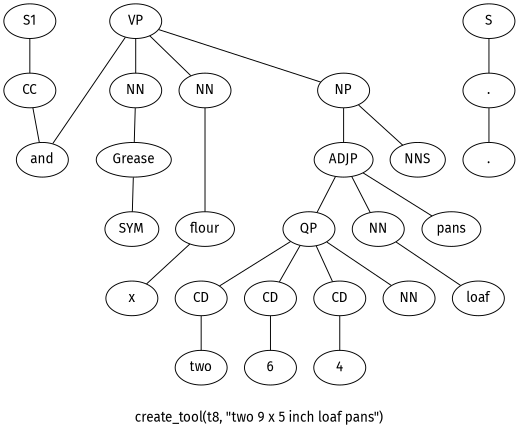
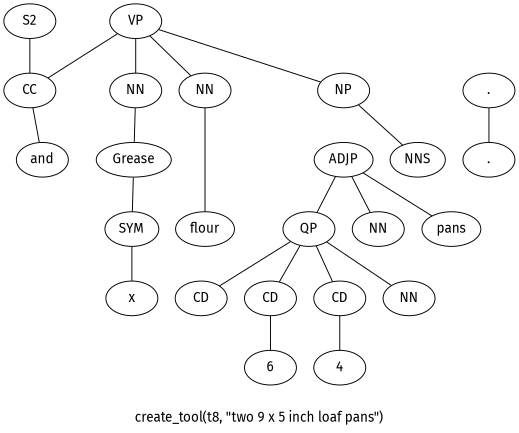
(30, 21) -> (30, 21)
(489, 21) -> none
(89, 90) -> (83, 56)
(344, 125) -> none
(168, 264) -> (132, 264)
(478, 298) -> none
(201, 368) -> none
